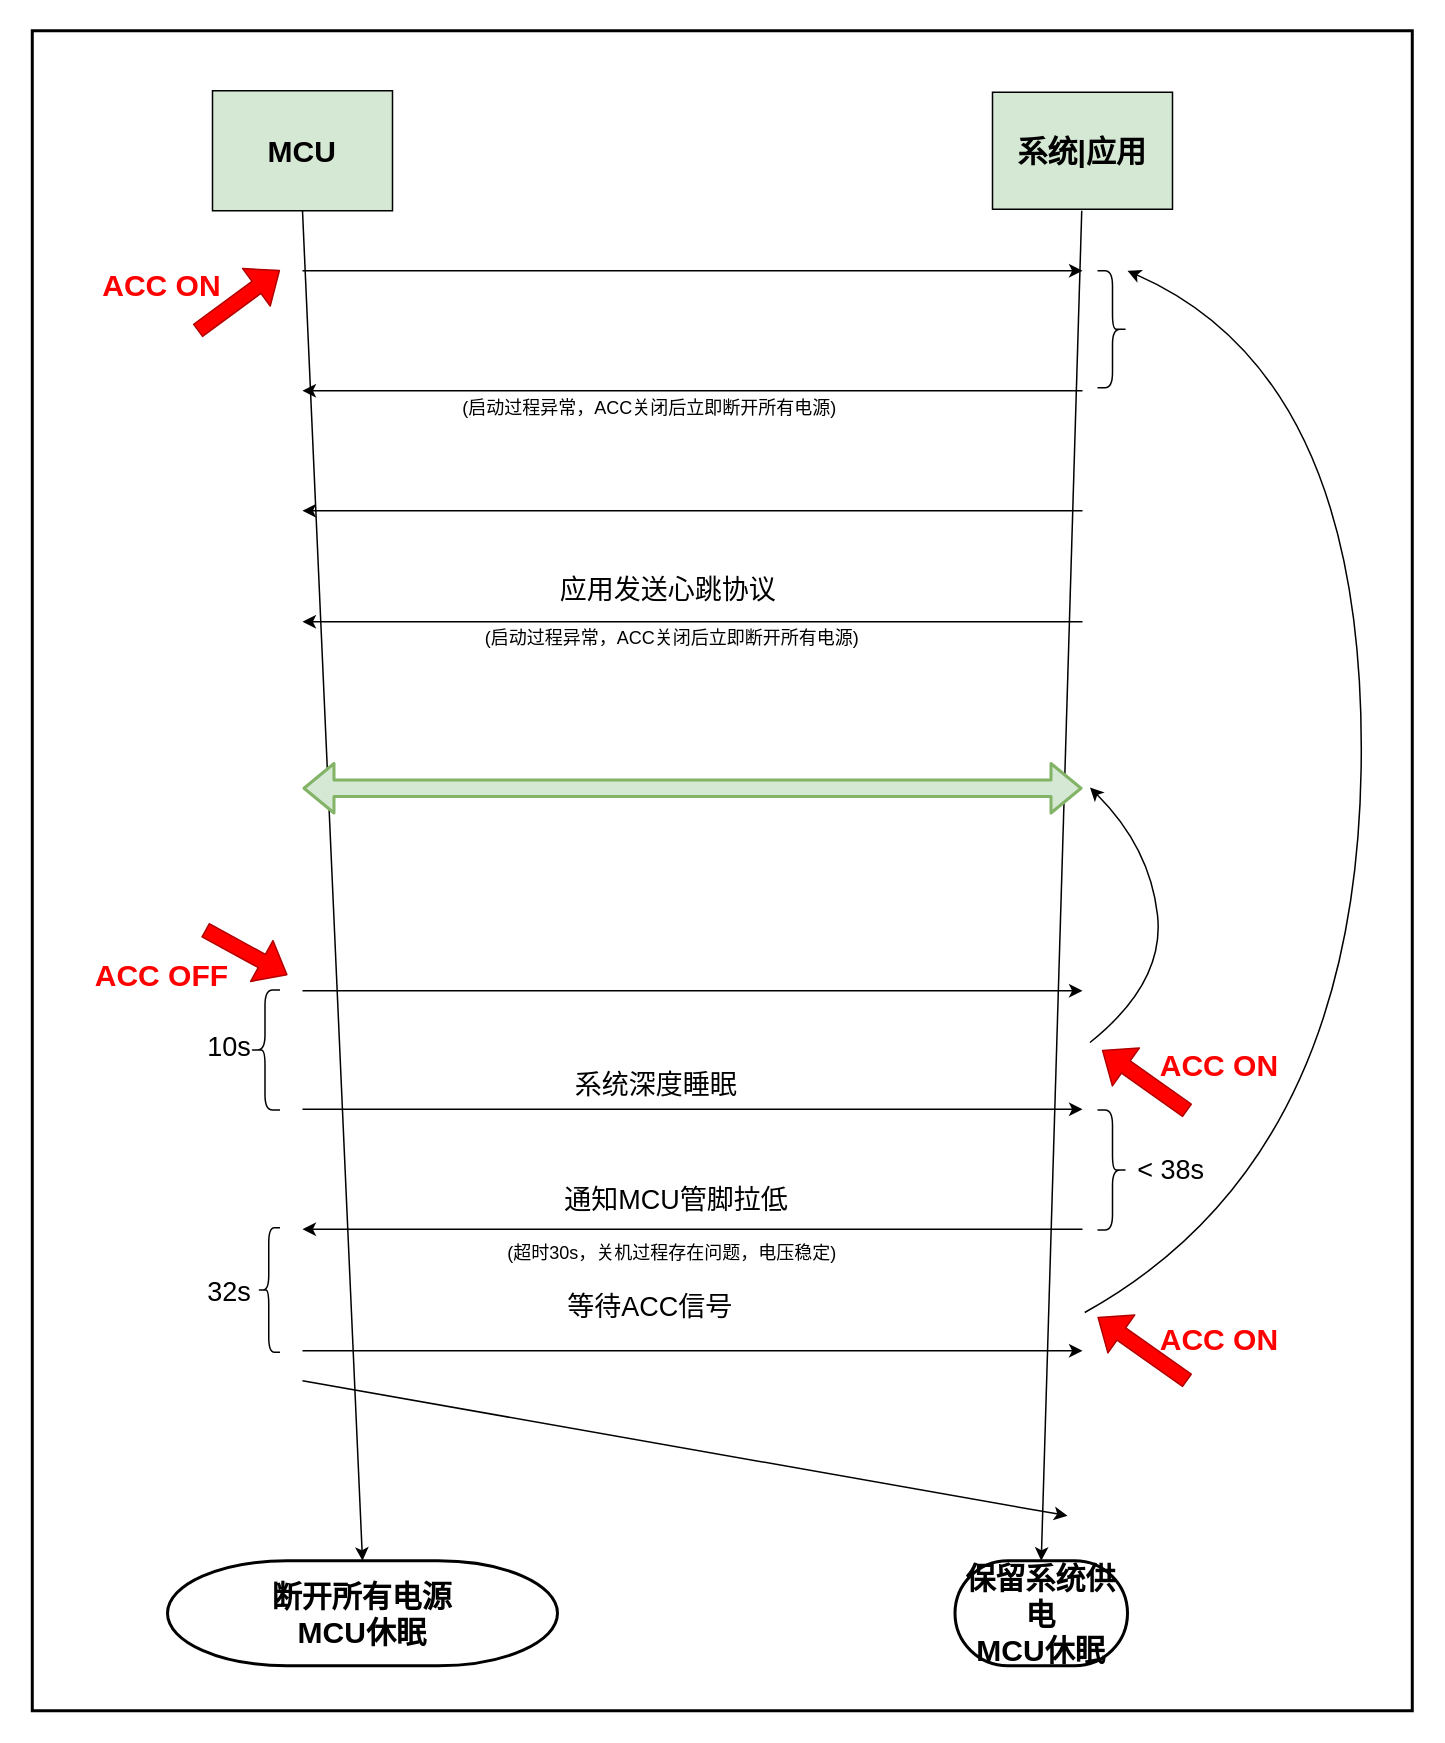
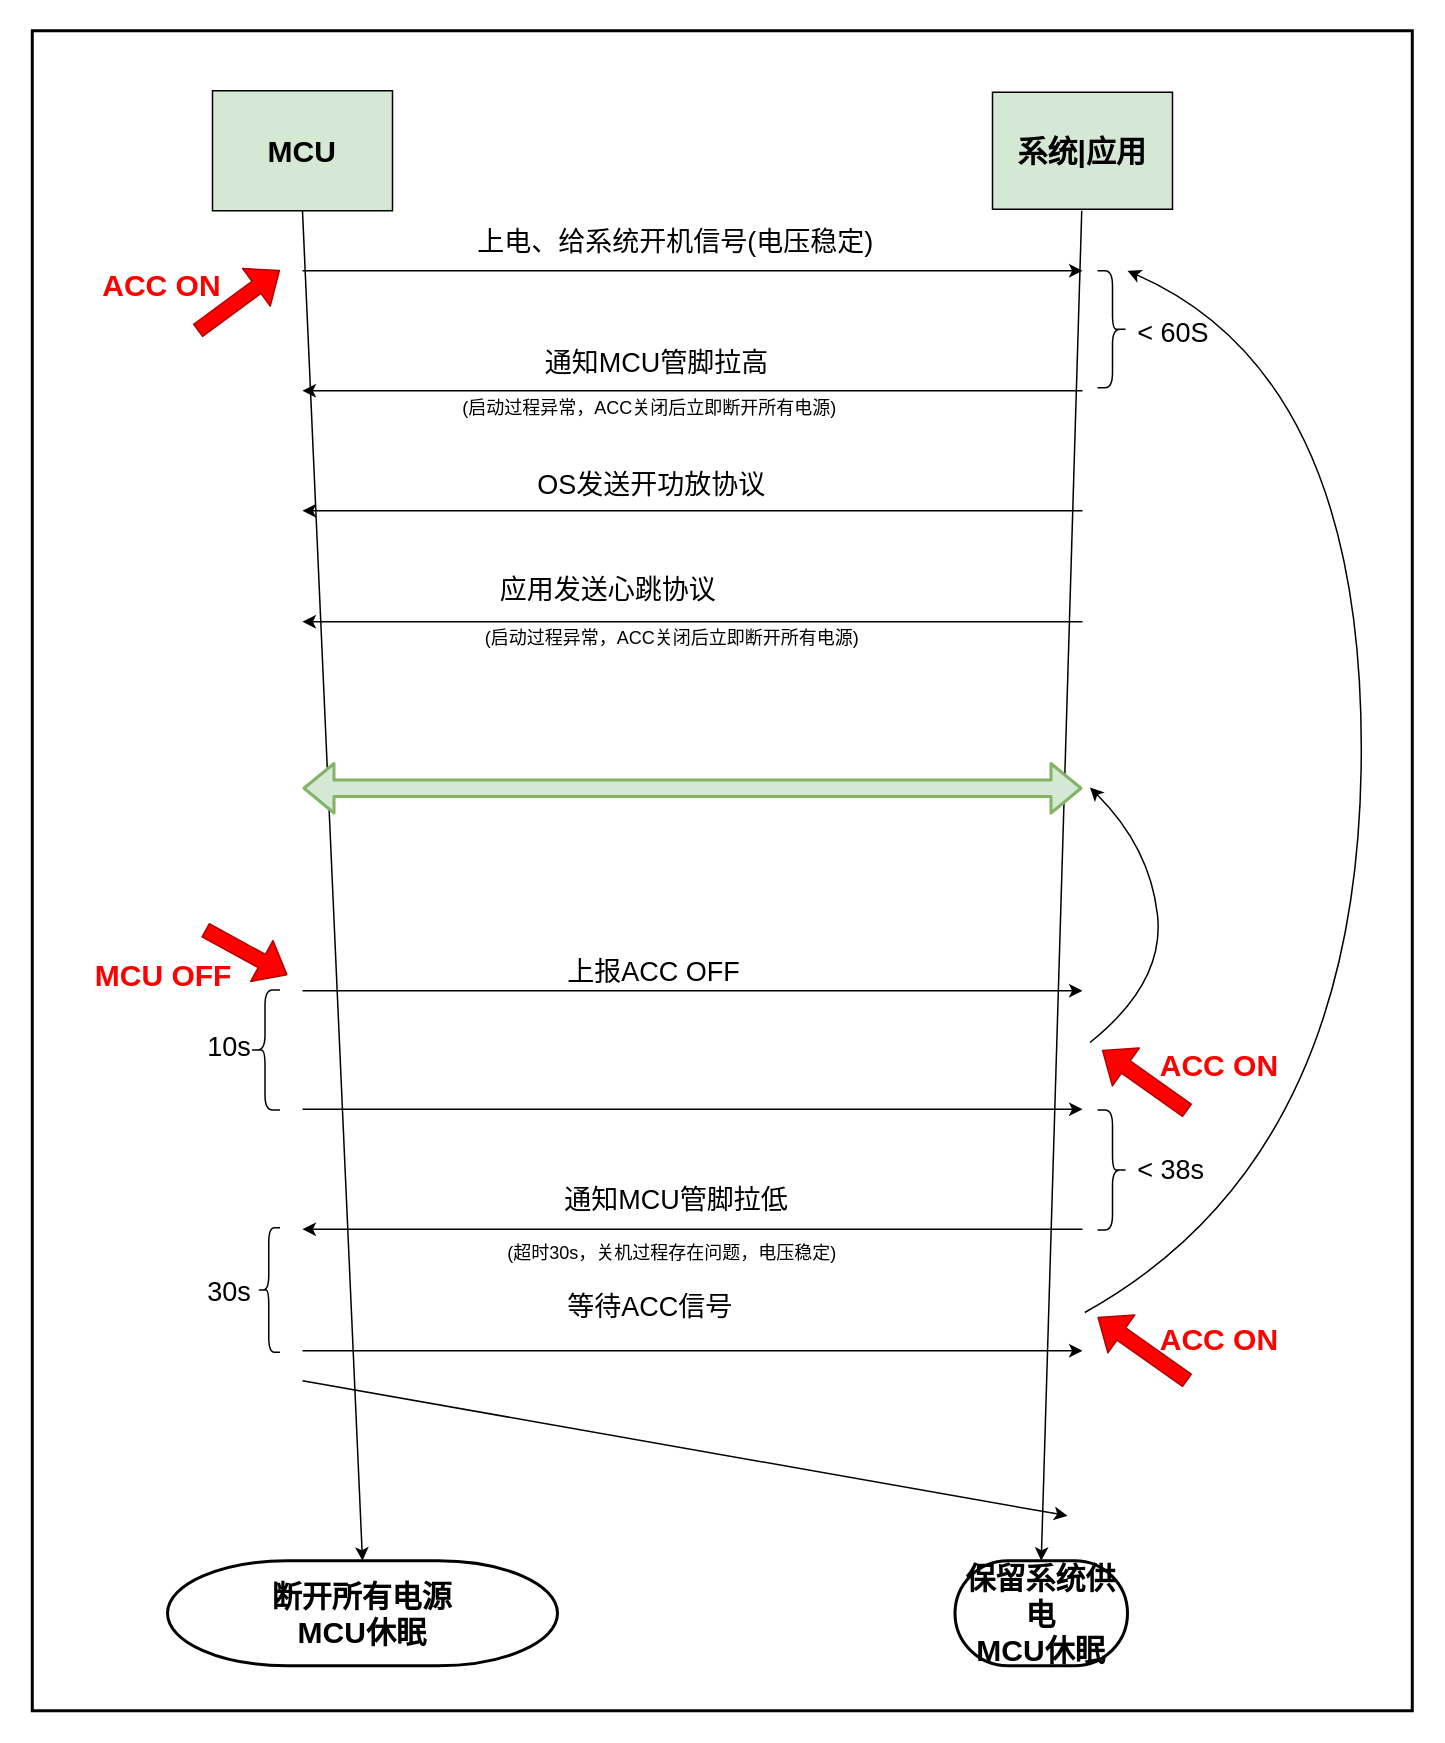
none -> (685, 238)
none -> (1180, 329)
none -> (662, 359)
none -> (662, 481)
(677, 586) -> (617, 586)
none -> (662, 968)
(128, 969) -> (128, 969)
(662, 1081) -> none
(223, 1288) -> (223, 1288)
